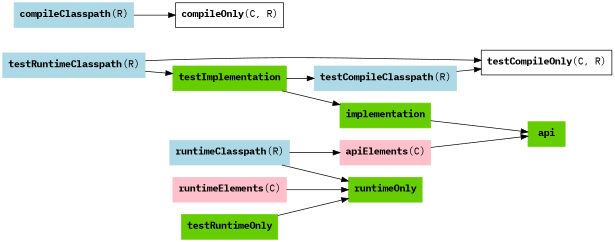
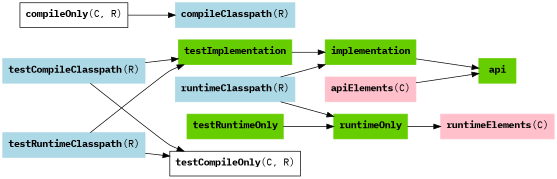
(151, 15) -> (148, 15)
(297, 78) -> (158, 61)
(311, 153) -> (300, 72)
(314, 190) -> (421, 126)
